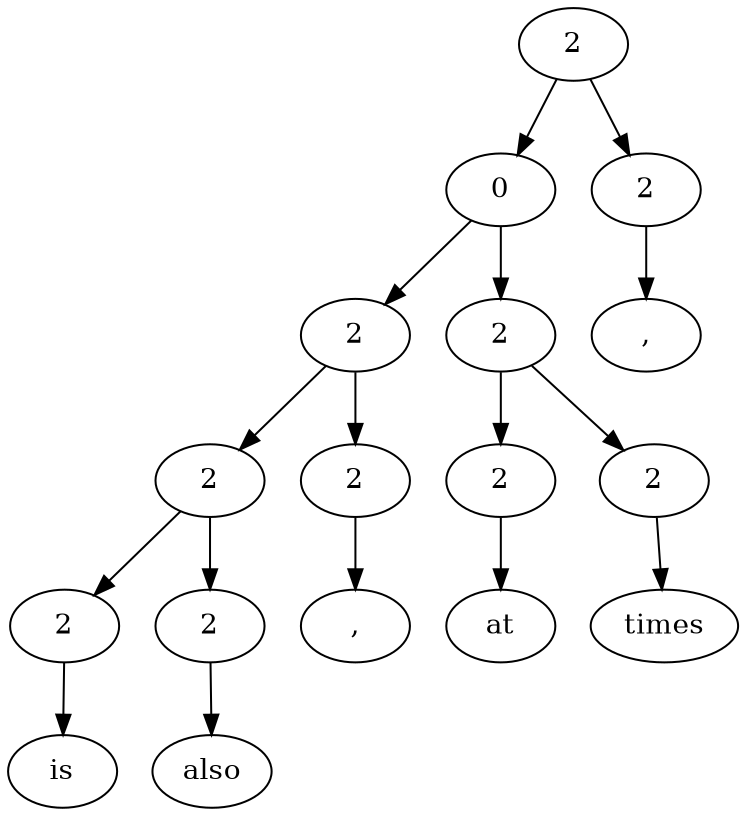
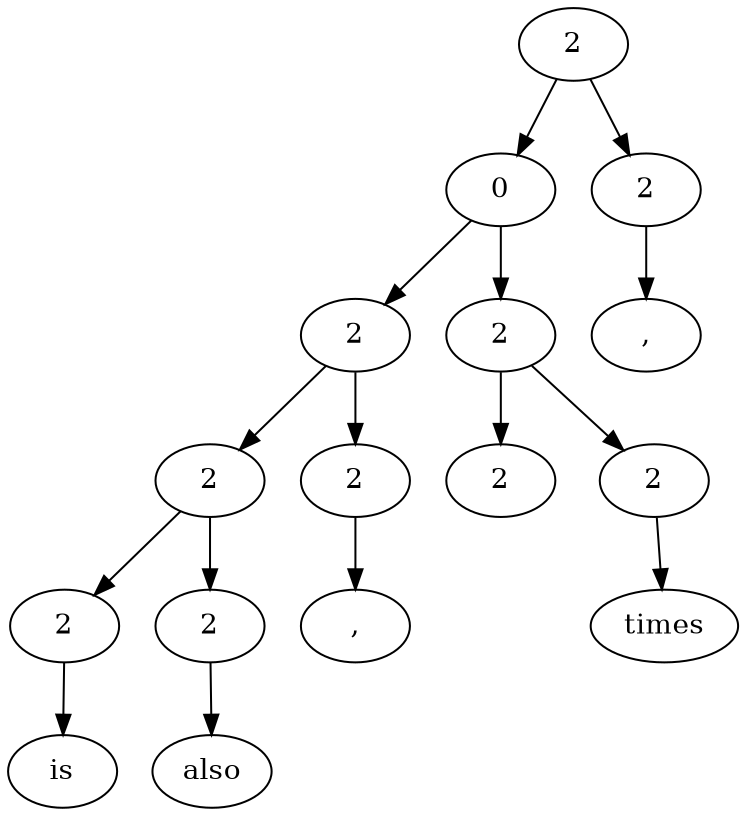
(501, 626) -> none
